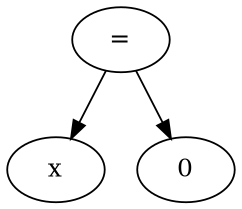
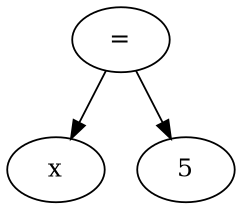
(186, 170) -> (186, 170)
